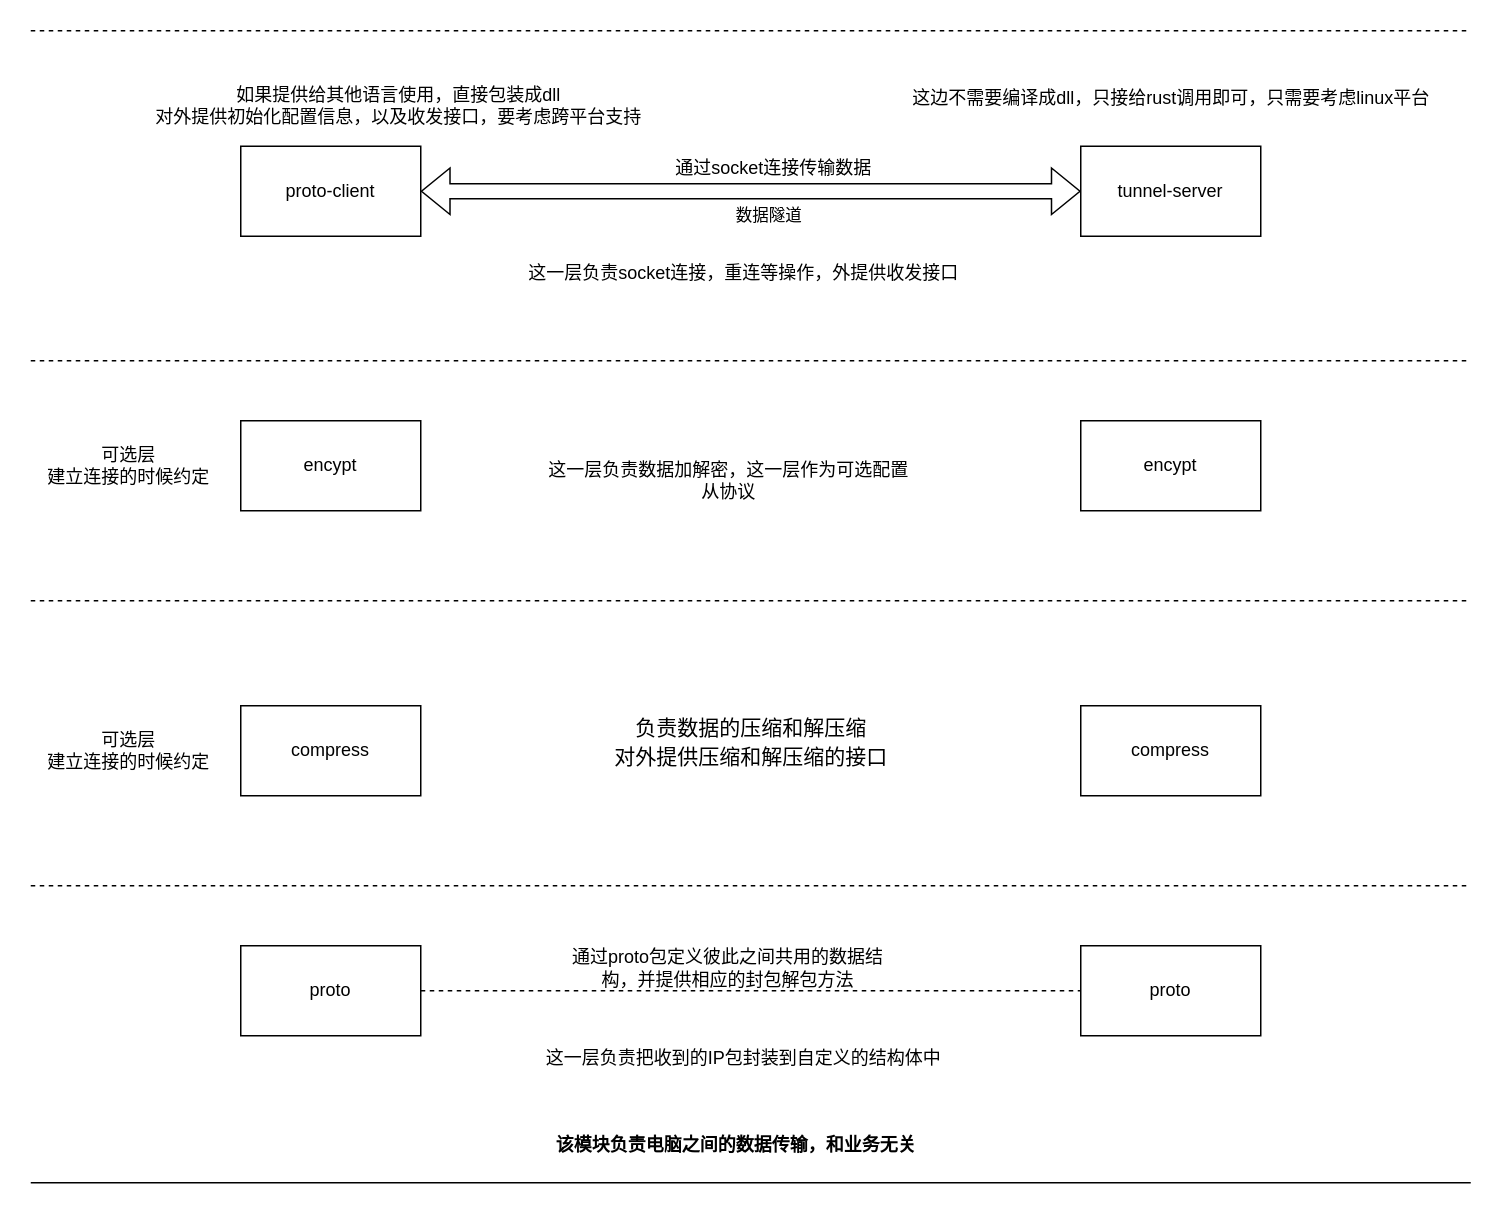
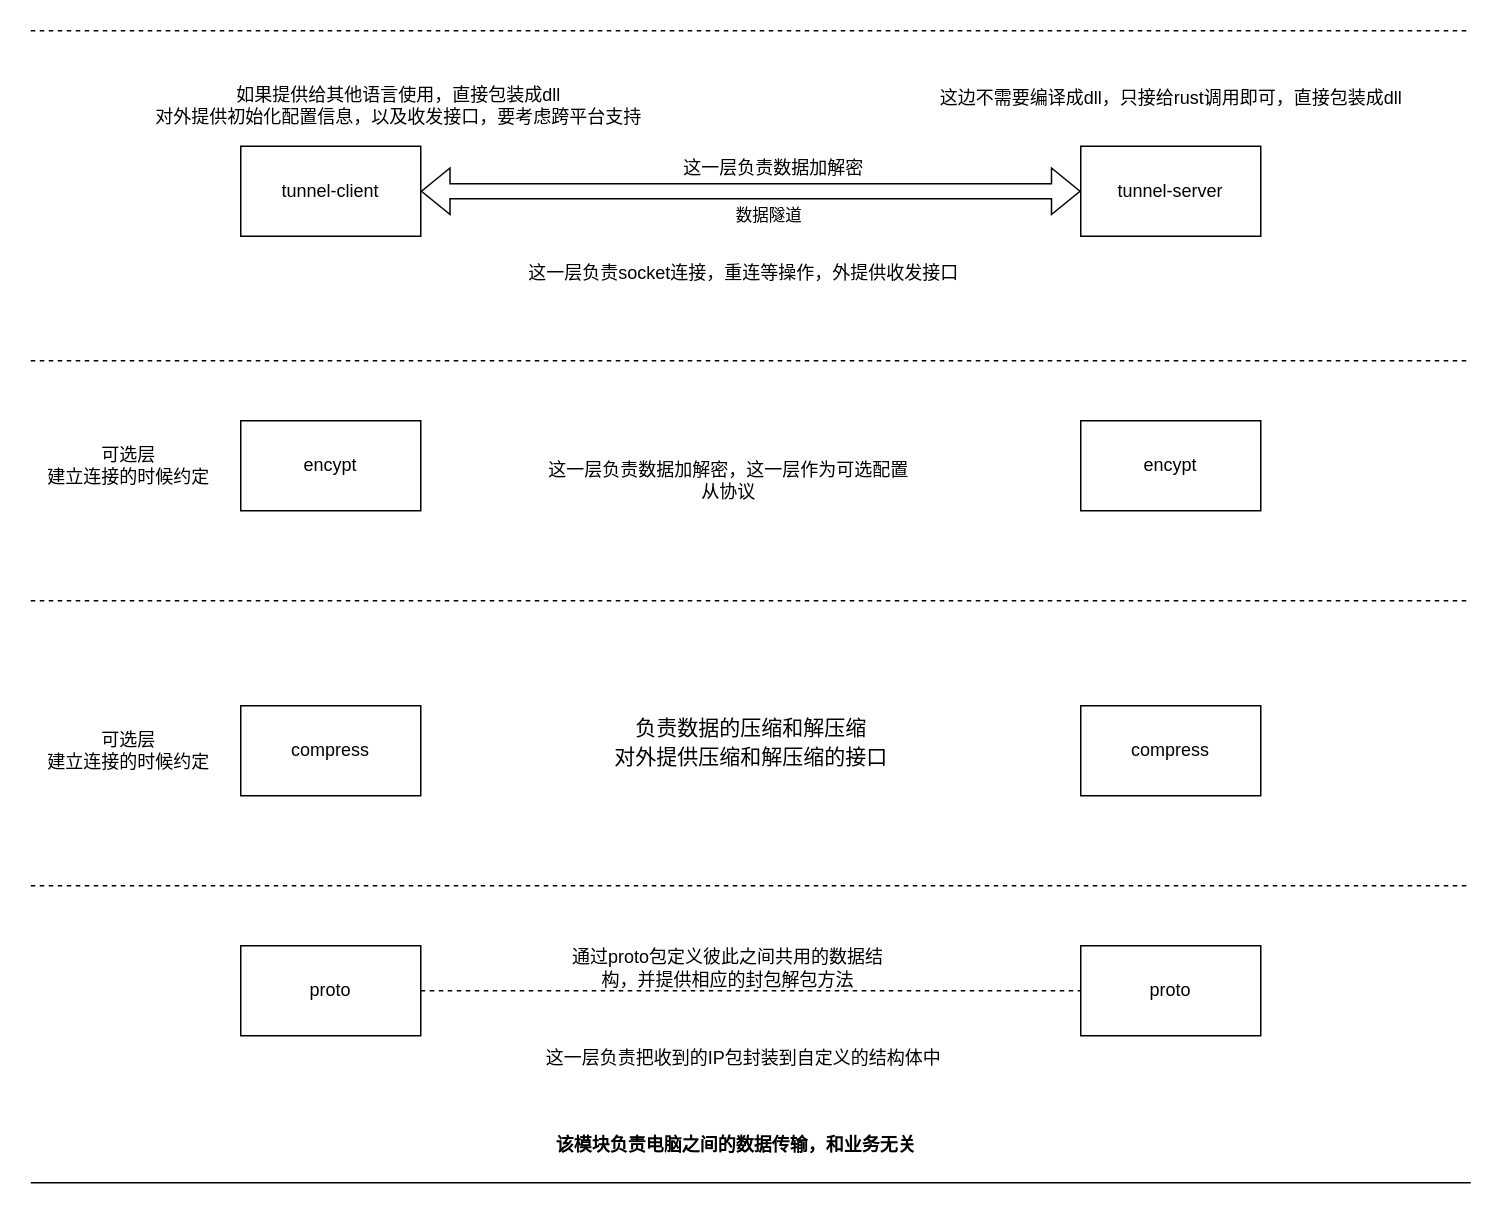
(1172, 98) -> (1172, 98)
(774, 169) -> (774, 169)
(331, 191) -> (331, 191)
